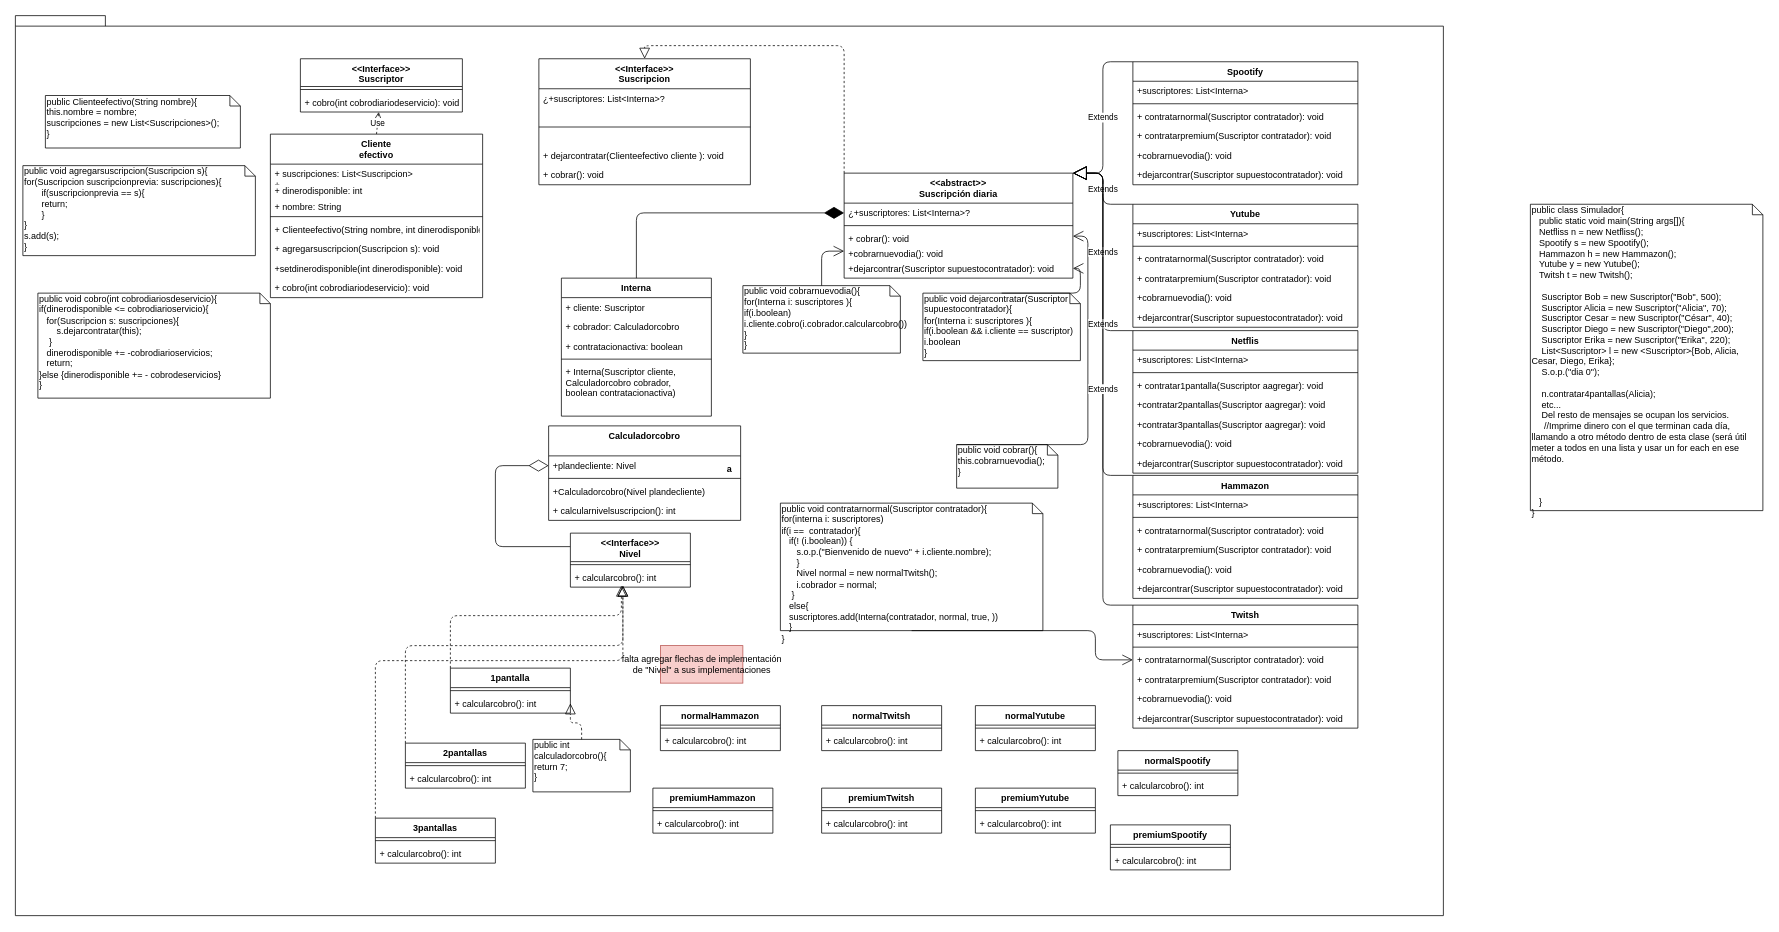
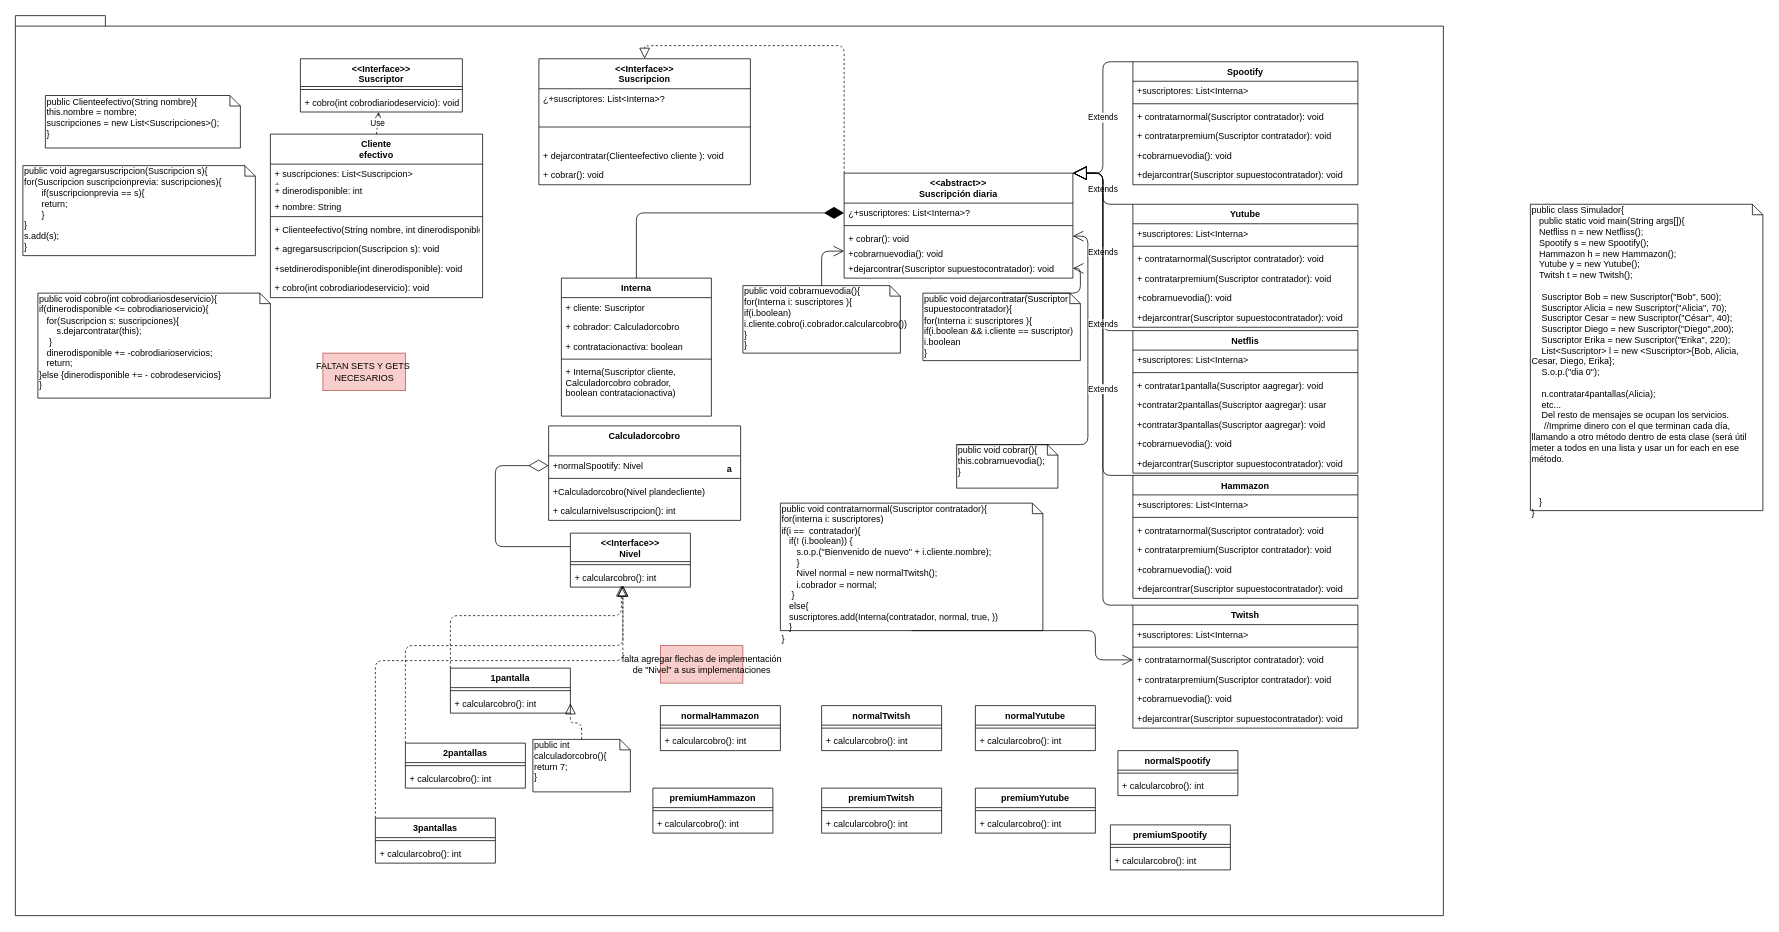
none -> (364, 372)
(1247, 405) -> (1248, 405)
(597, 466) -> (601, 466)
